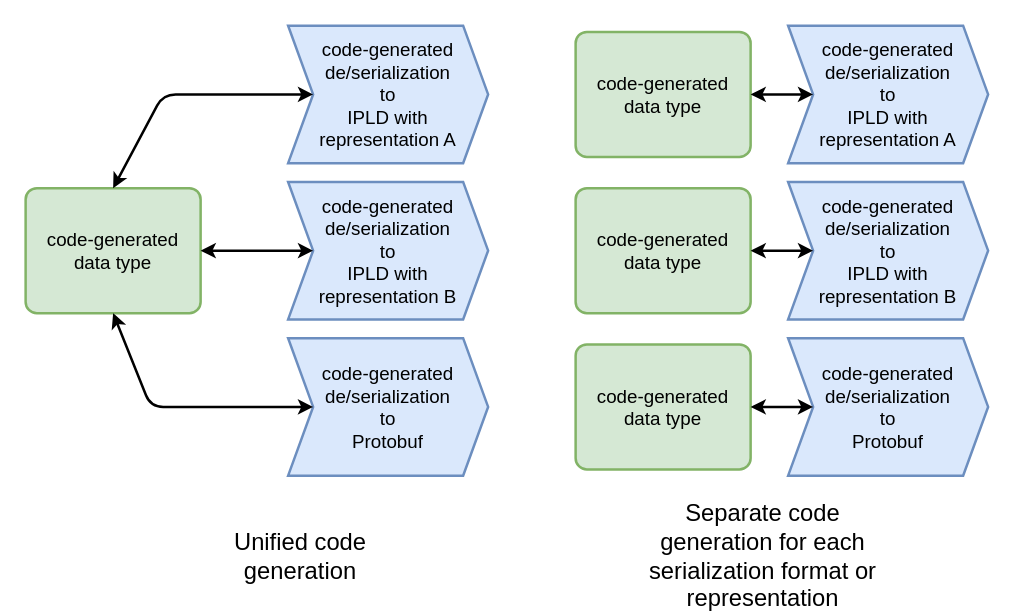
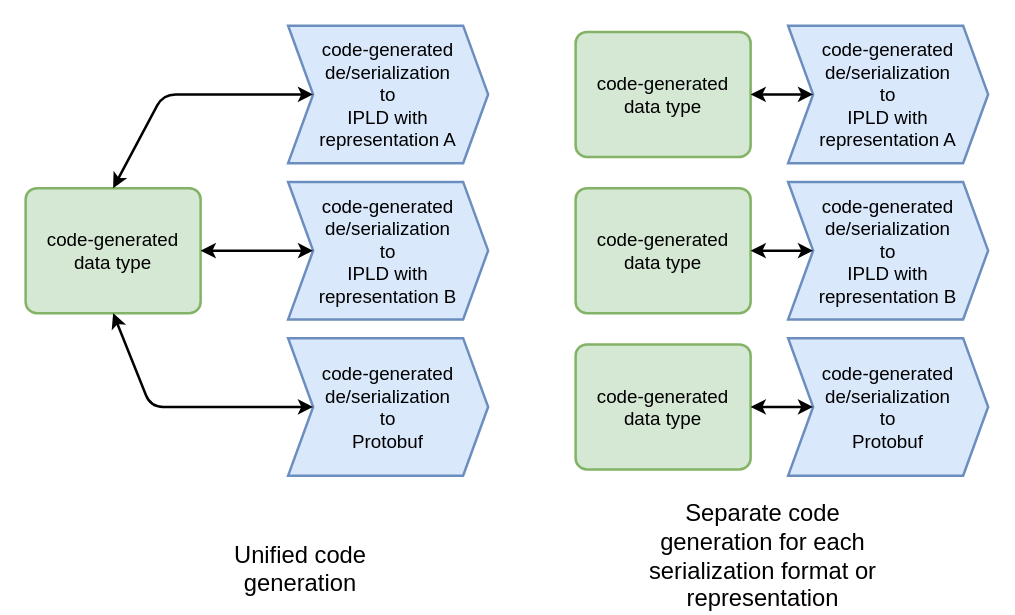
(301, 557) -> (301, 569)
